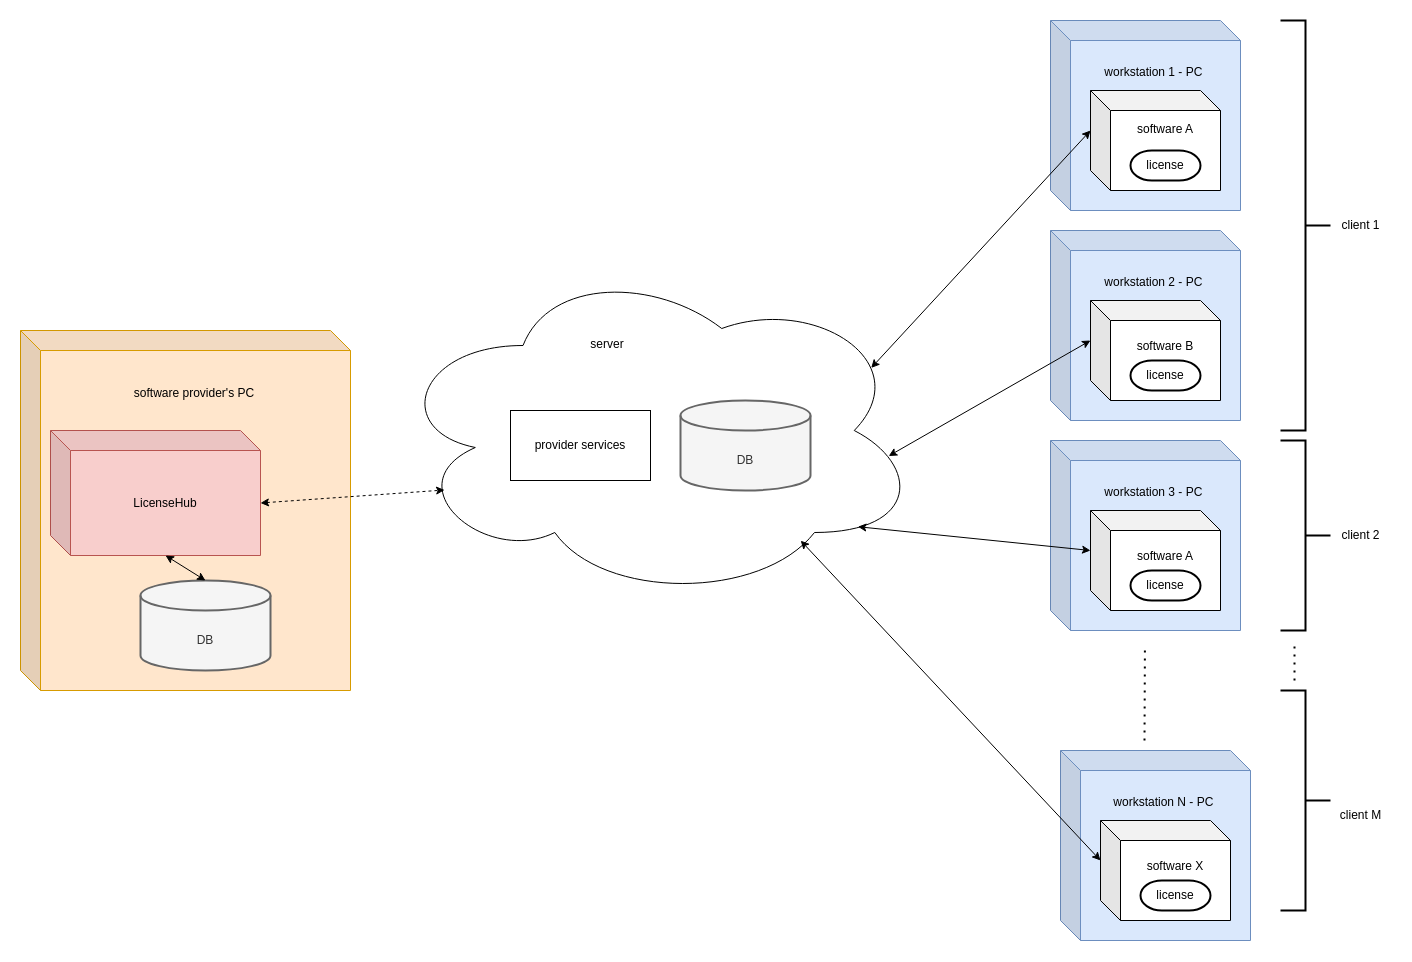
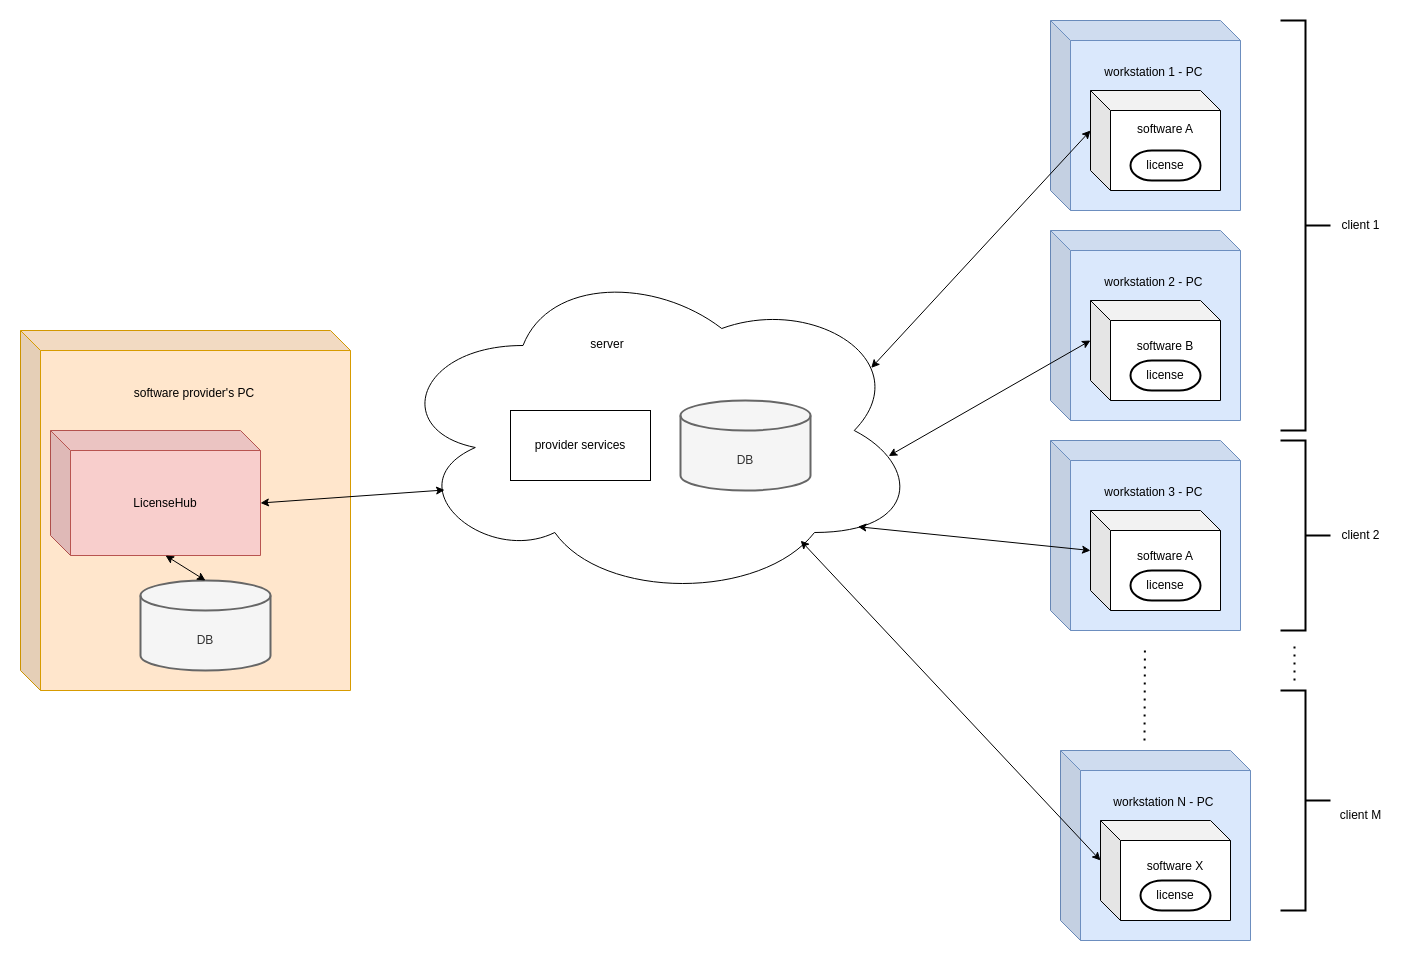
(351, 497) -> (351, 497)
